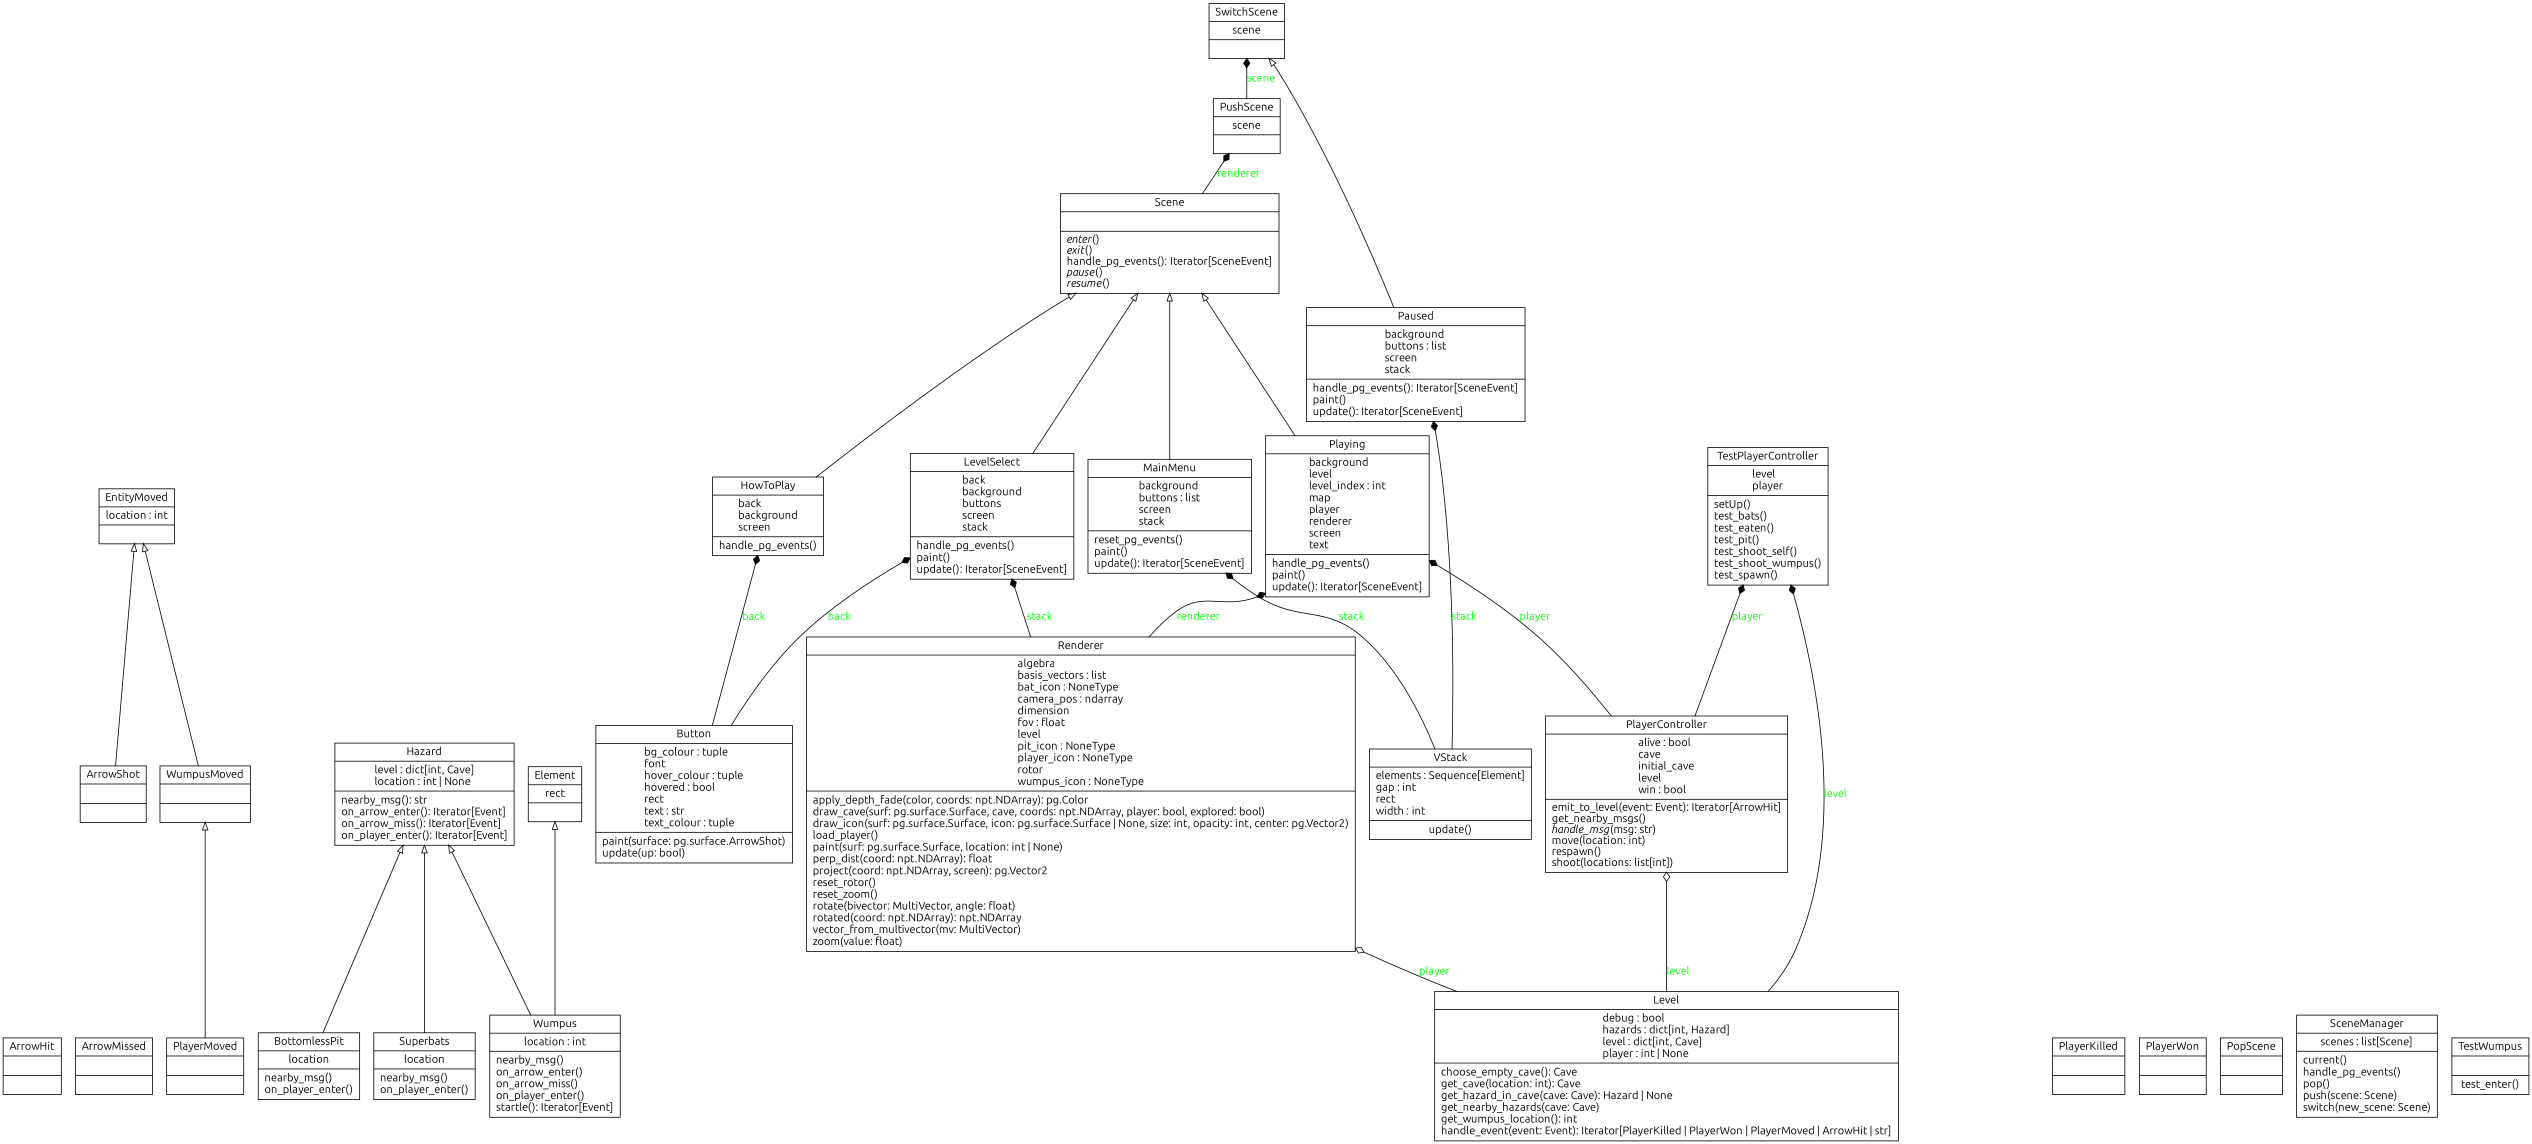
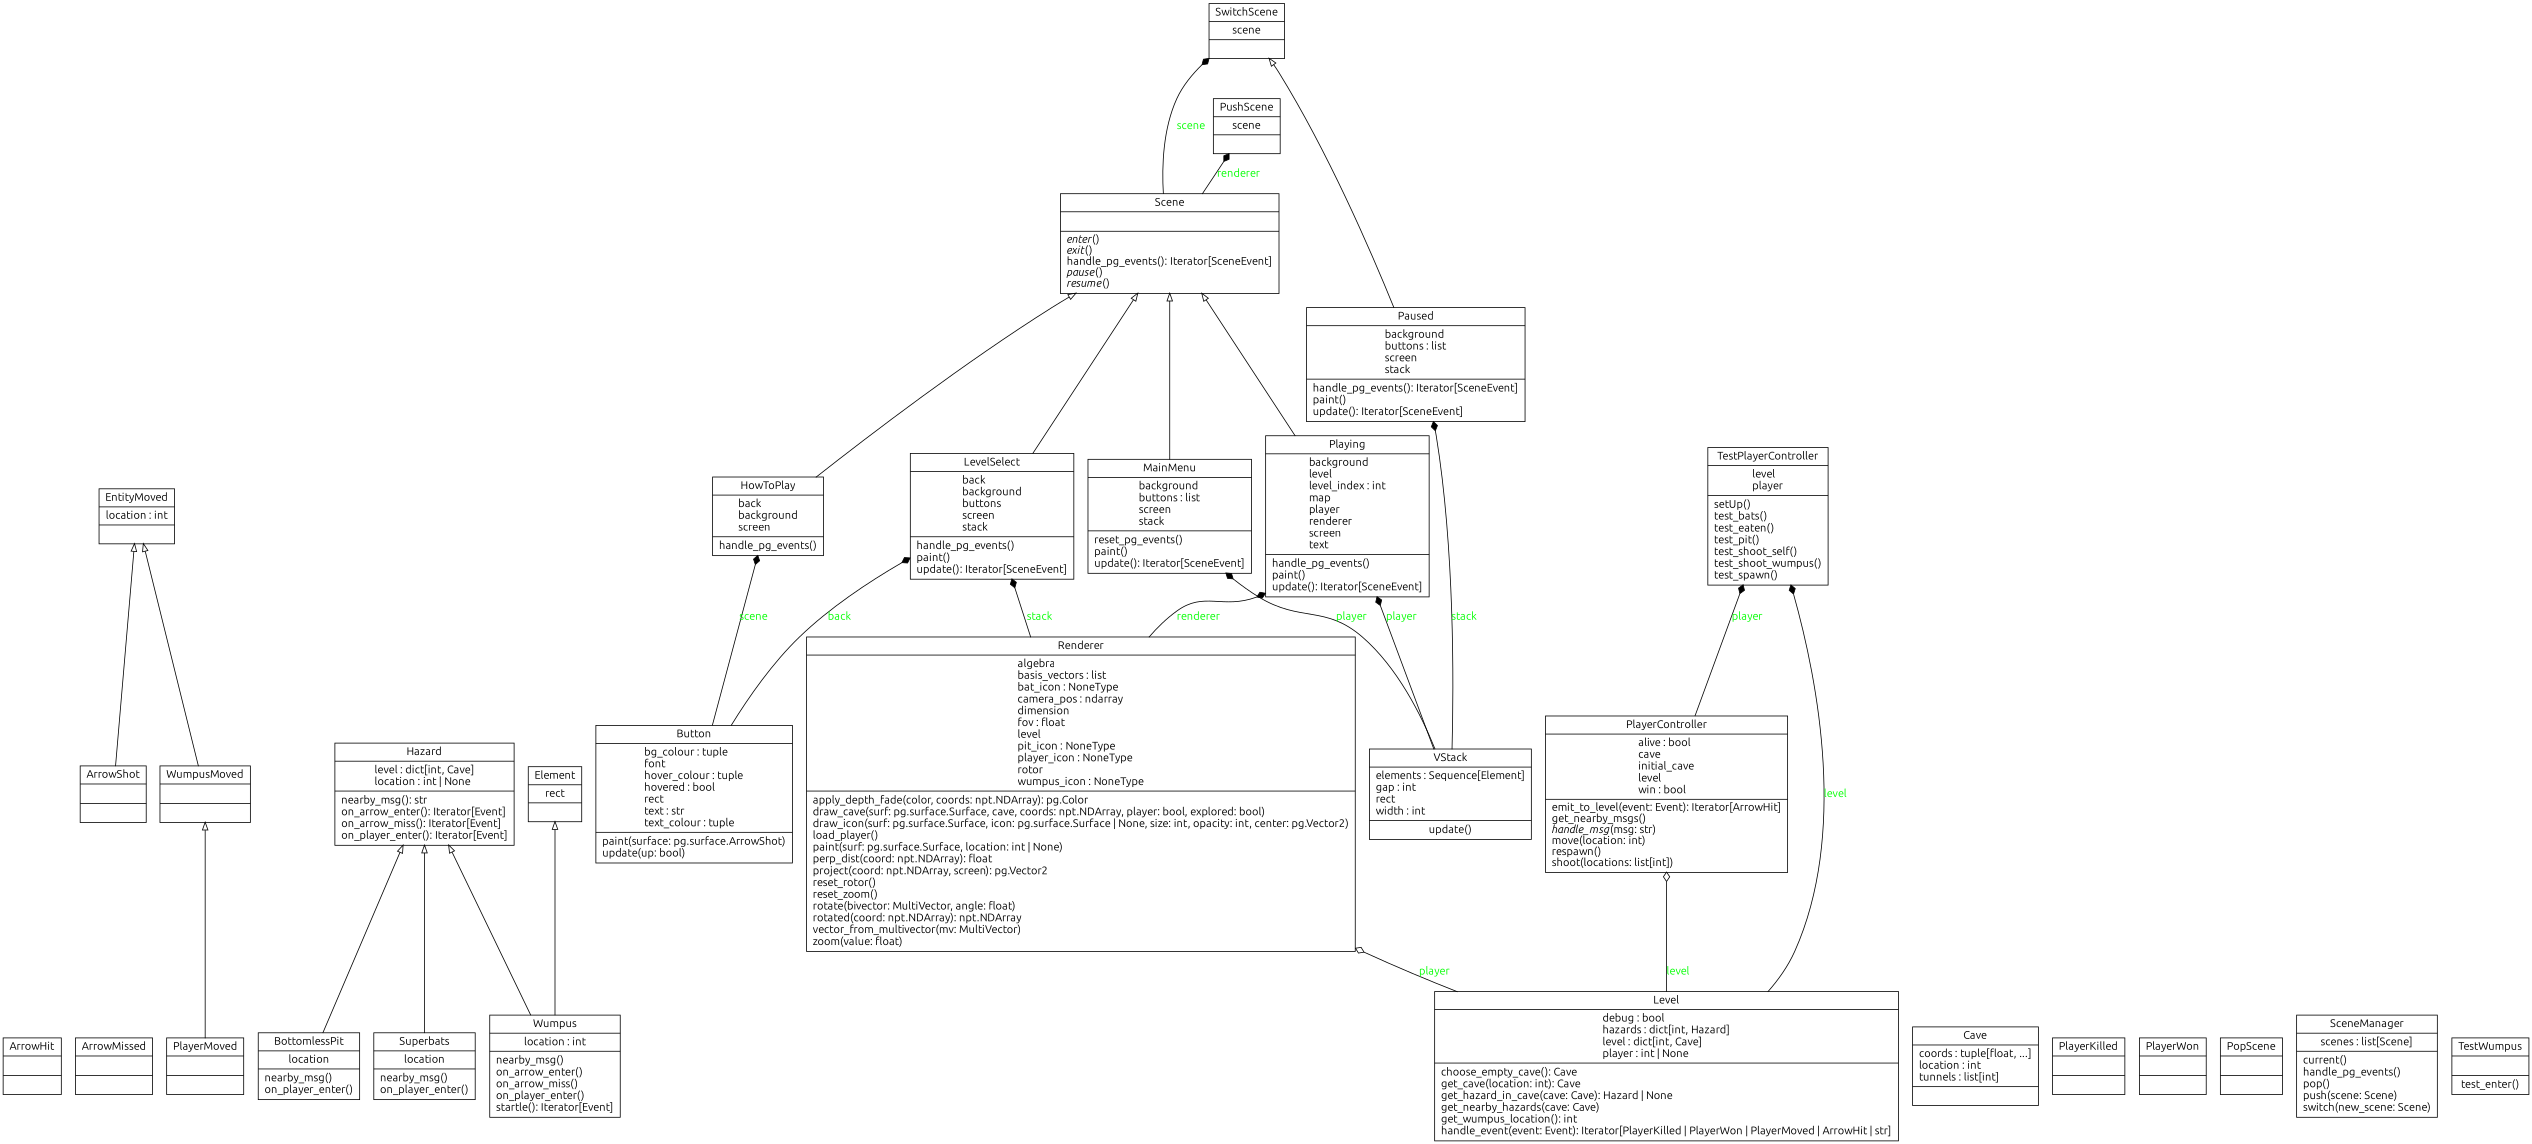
(1247, 83) -> (1168, 125)
(754, 617) -> (754, 617)
(1352, 617) -> (1352, 617)
(1532, 632) -> (1407, 677)
none -> (1975, 1066)
